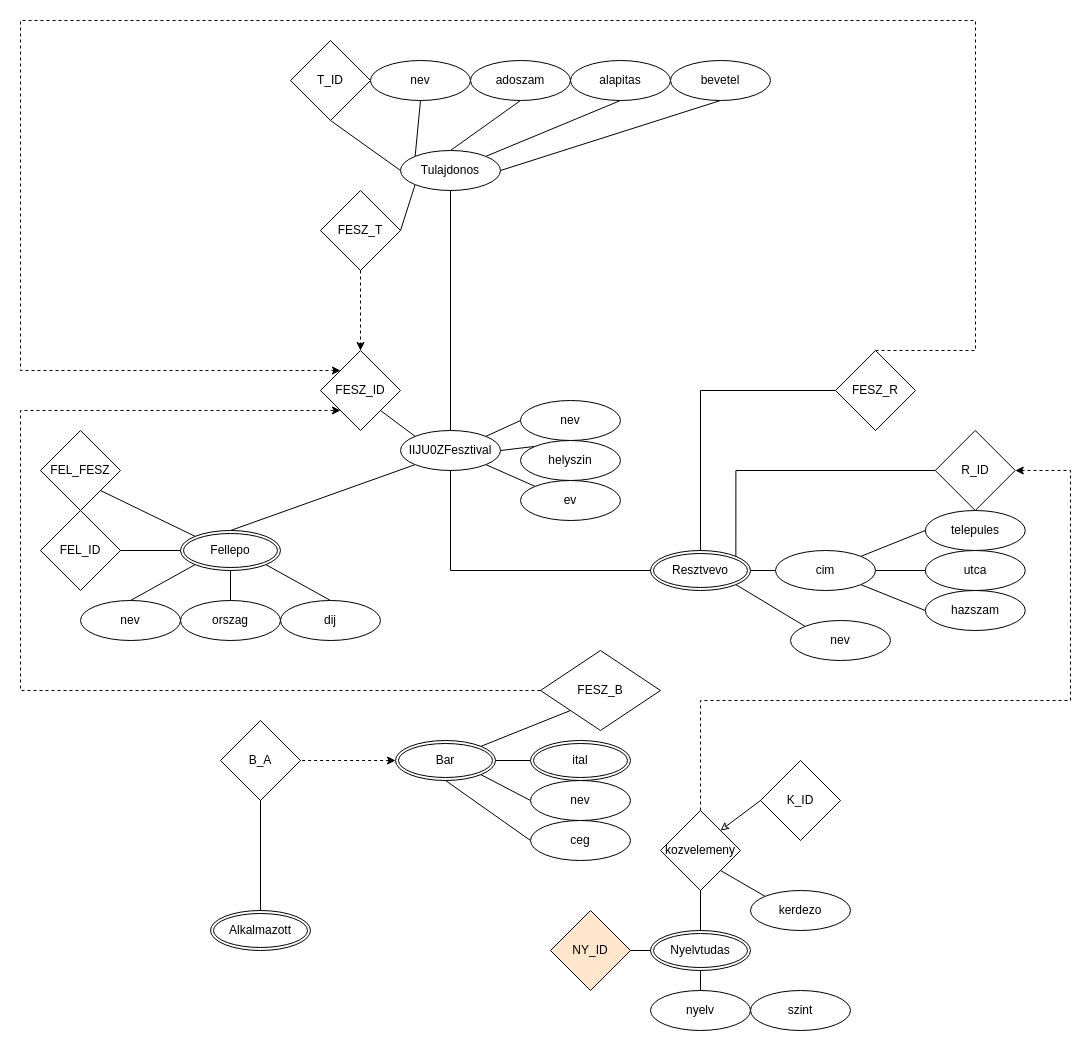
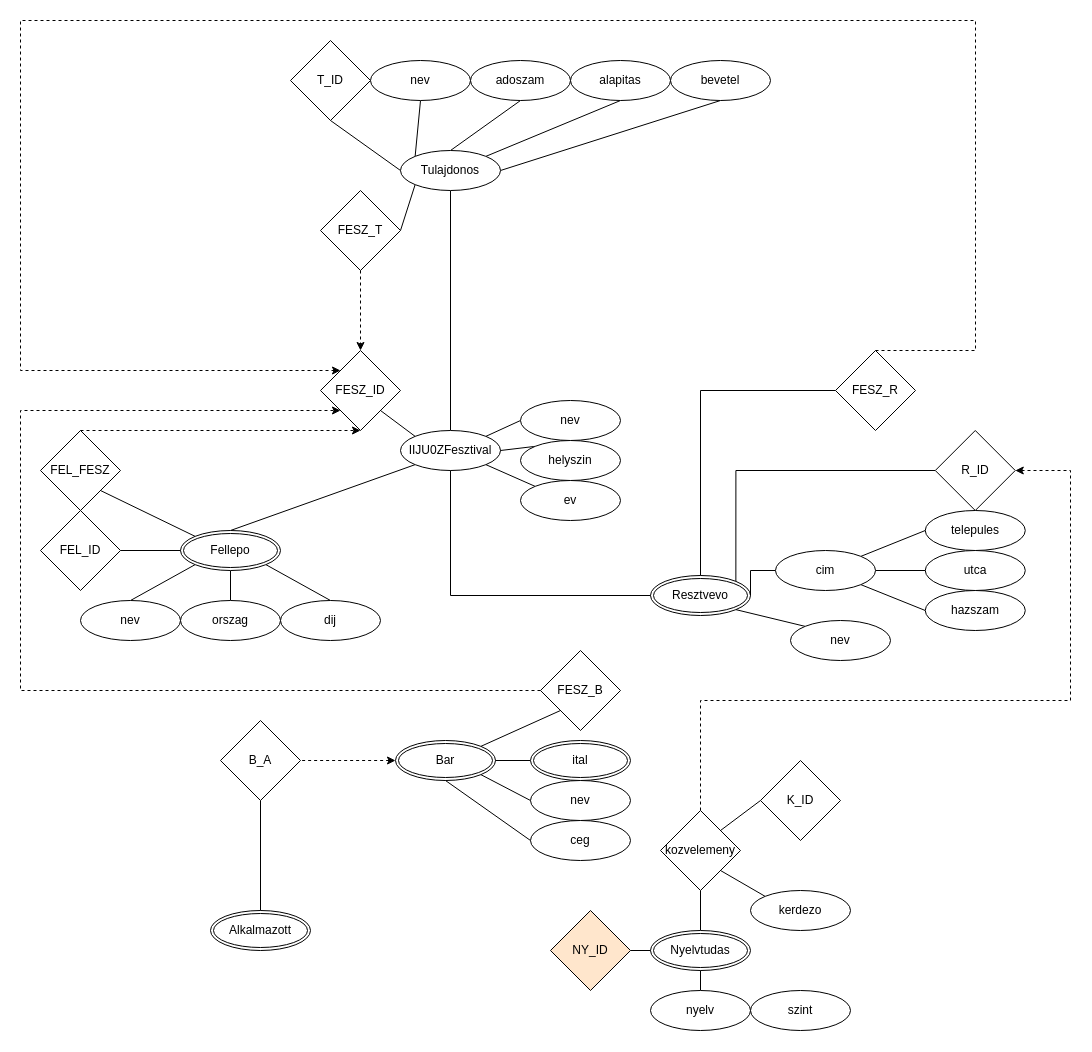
none -> (218, 431)
(701, 571) -> (701, 596)
(601, 691) -> (581, 691)
(727, 825) -> (725, 828)
